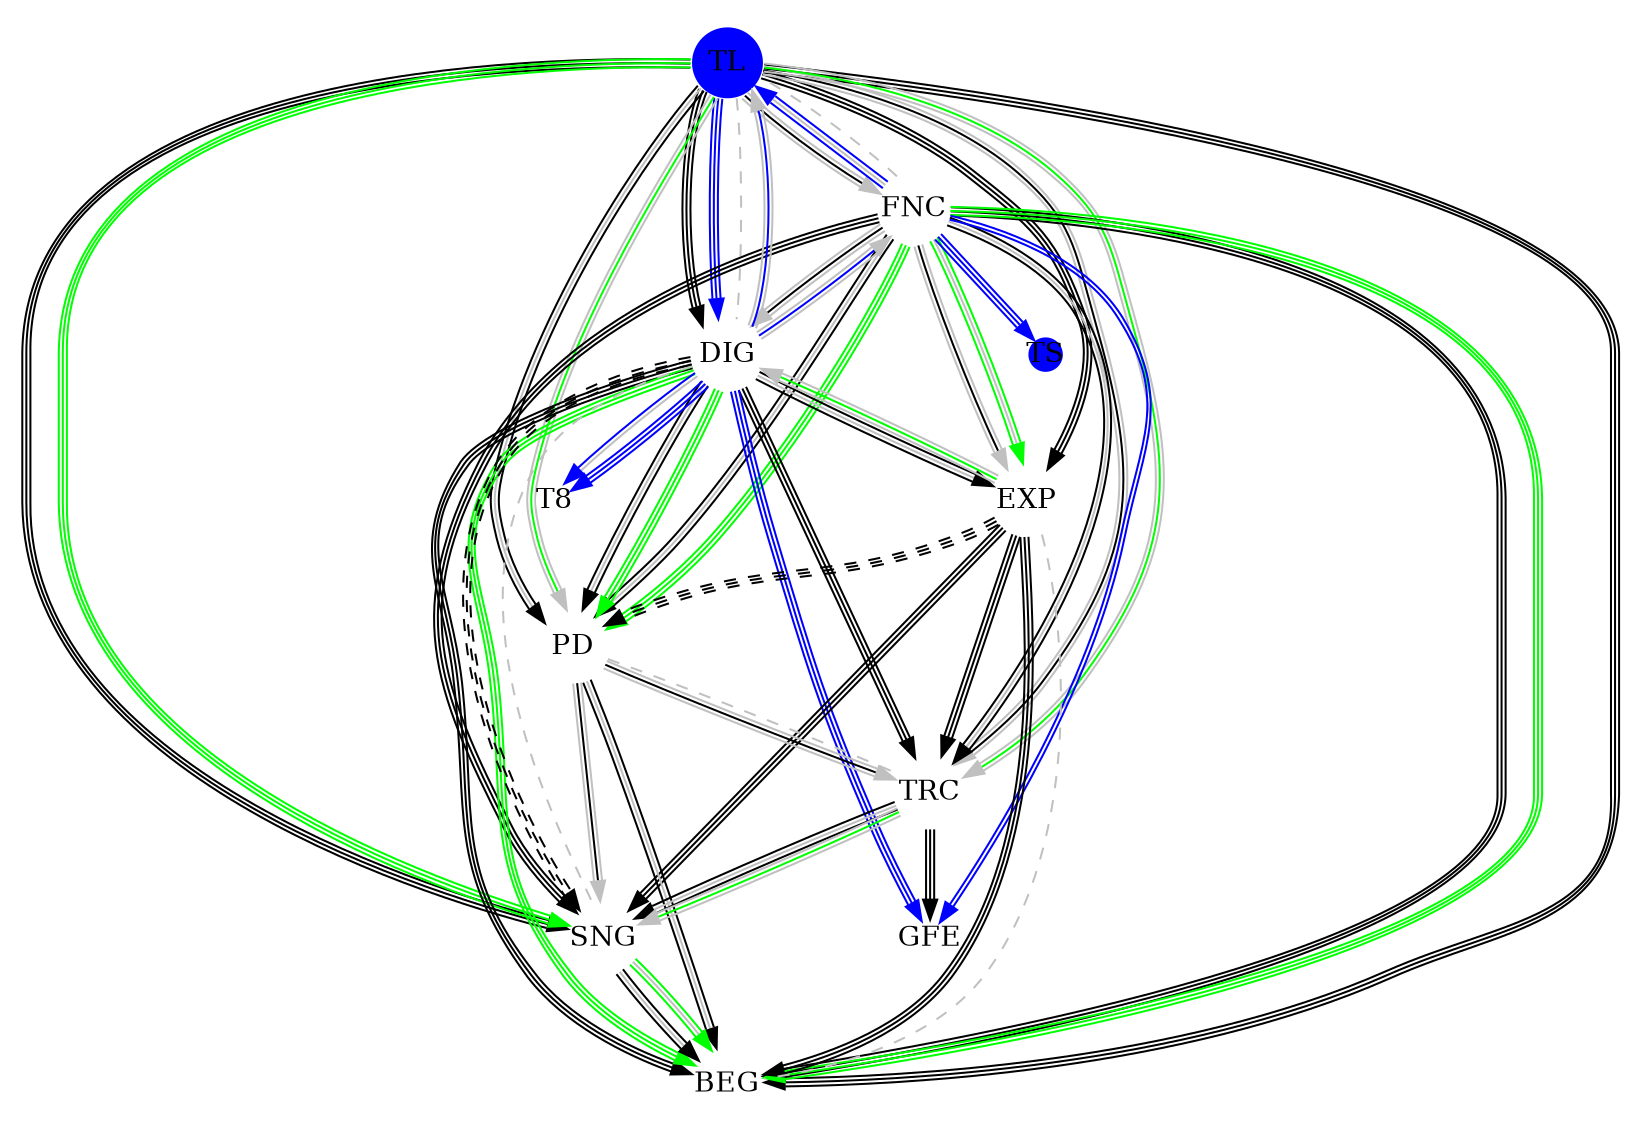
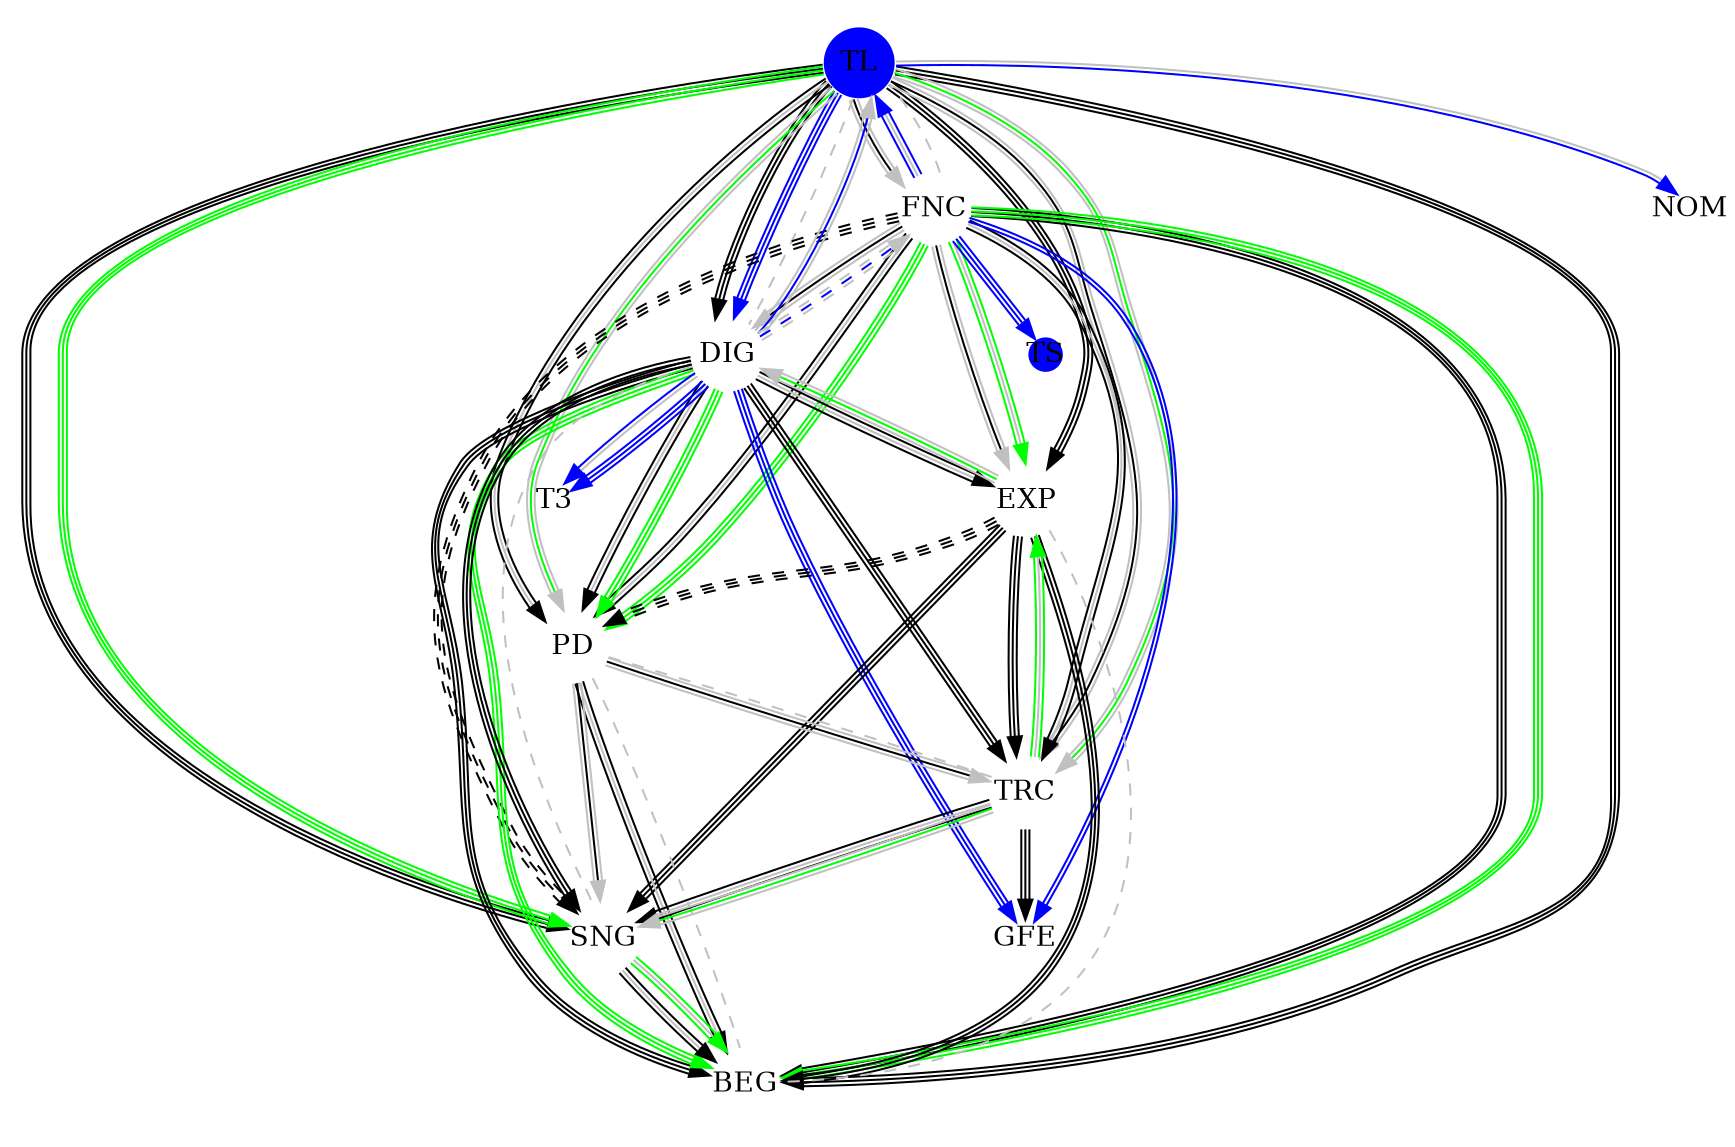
none -> (1690, 209)
(818, 294) -> (827, 294)
(483, 462) -> (477, 476)
(555, 501) -> (555, 501)
(468, 609) -> (468, 609)
none -> (1040, 657)
none -> (668, 852)
